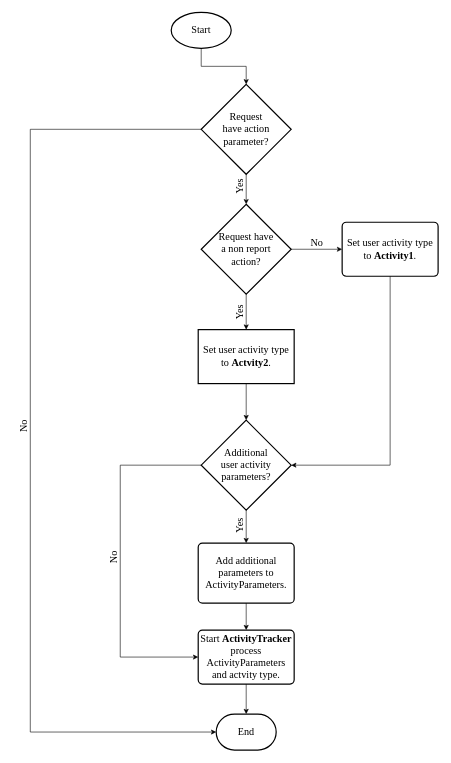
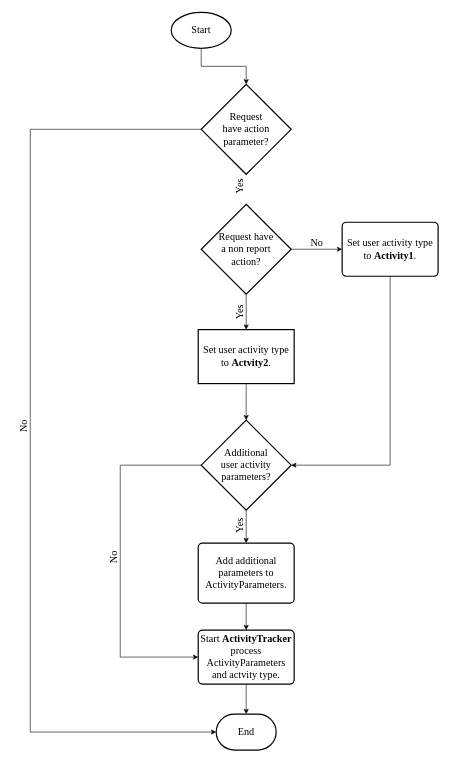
(246, 198) -> none
